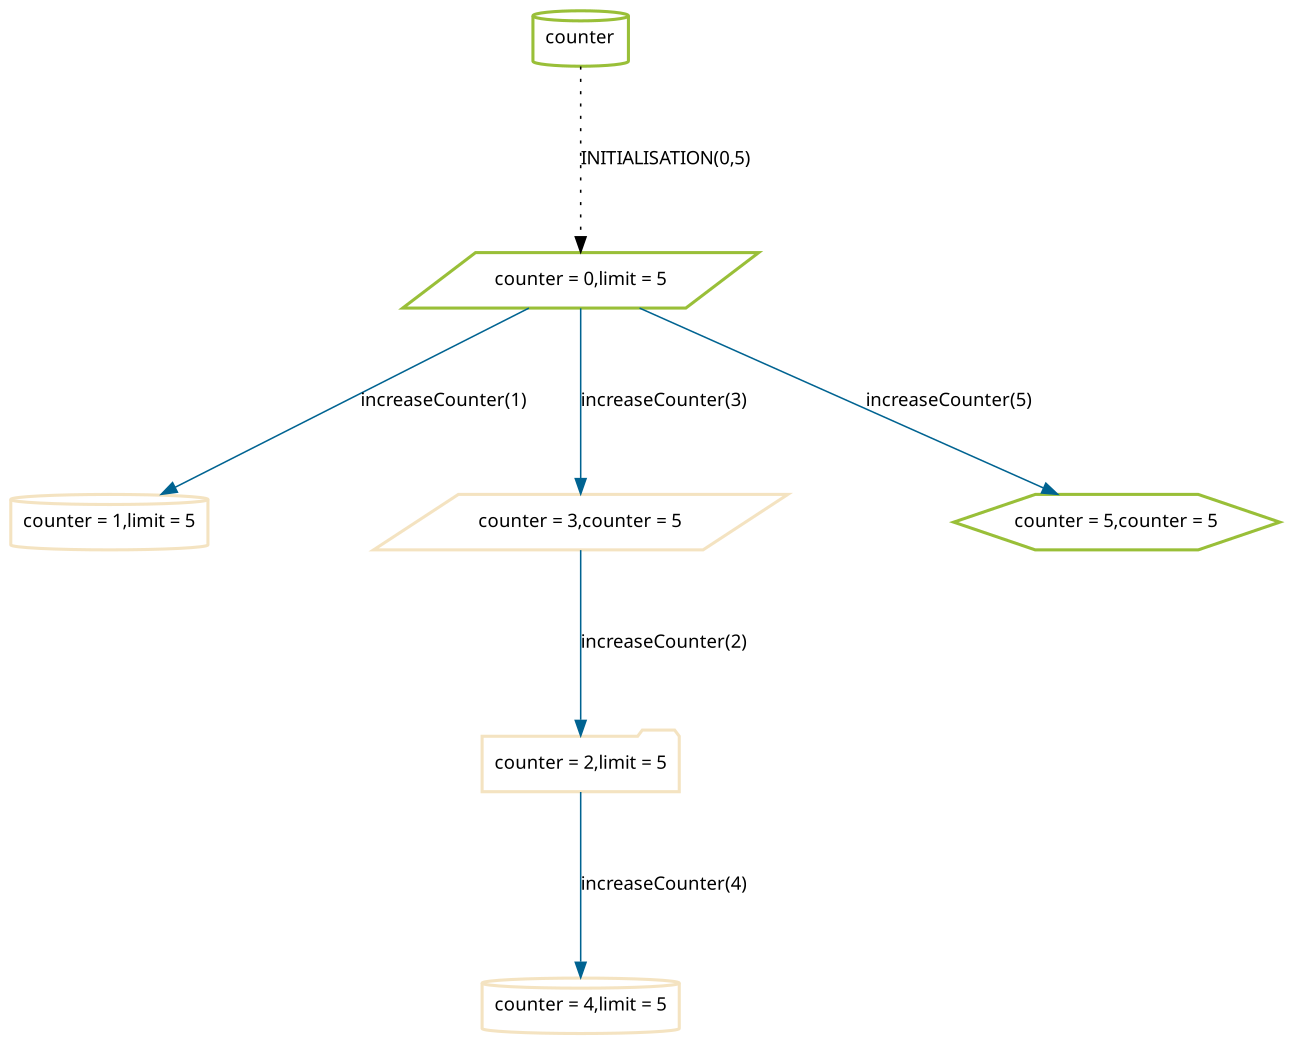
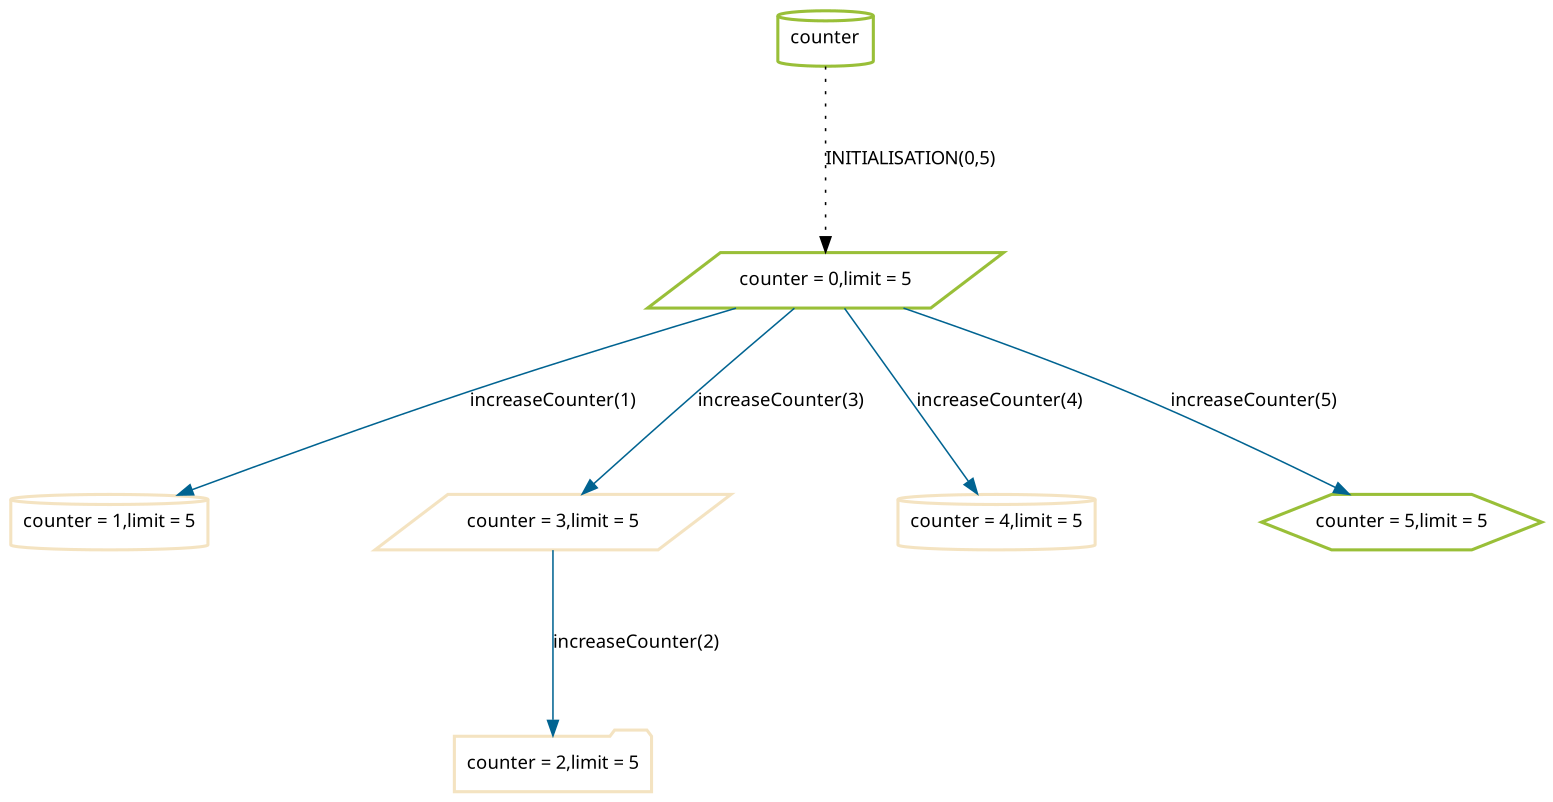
(581, 522) -> (553, 522)
(1117, 522) -> (1402, 522)
(581, 877) -> (906, 395)
